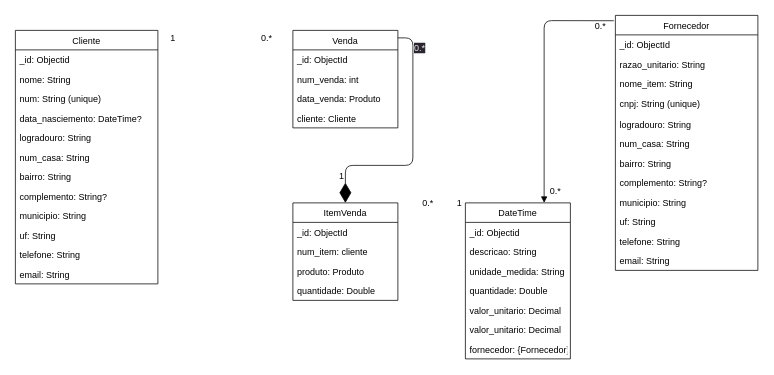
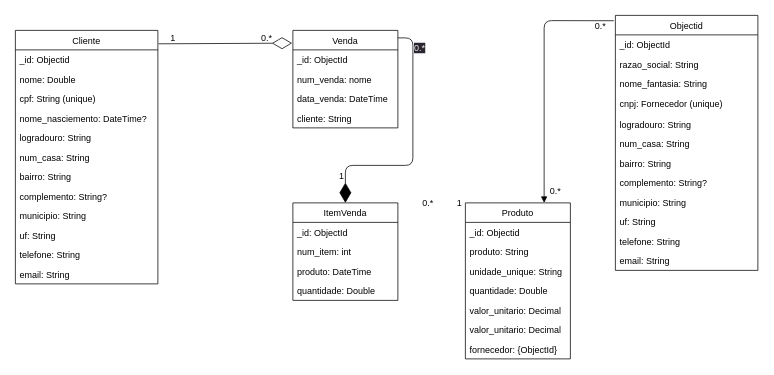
(686, 26) -> (686, 26)
none -> (216, 44)
(669, 65) -> (664, 65)
(46, 80) -> (46, 80)
(329, 80) -> (332, 80)
(658, 84) -> (668, 84)
(64, 99) -> (64, 99)
(343, 99) -> (344, 99)
(667, 104) -> (678, 104)
(83, 119) -> (83, 119)
(330, 119) -> (329, 119)
(518, 213) -> (518, 213)
(334, 252) -> (325, 252)
(508, 252) -> (504, 252)
(335, 272) -> (336, 272)
(519, 272) -> (519, 272)
(528, 350) -> (523, 350)
